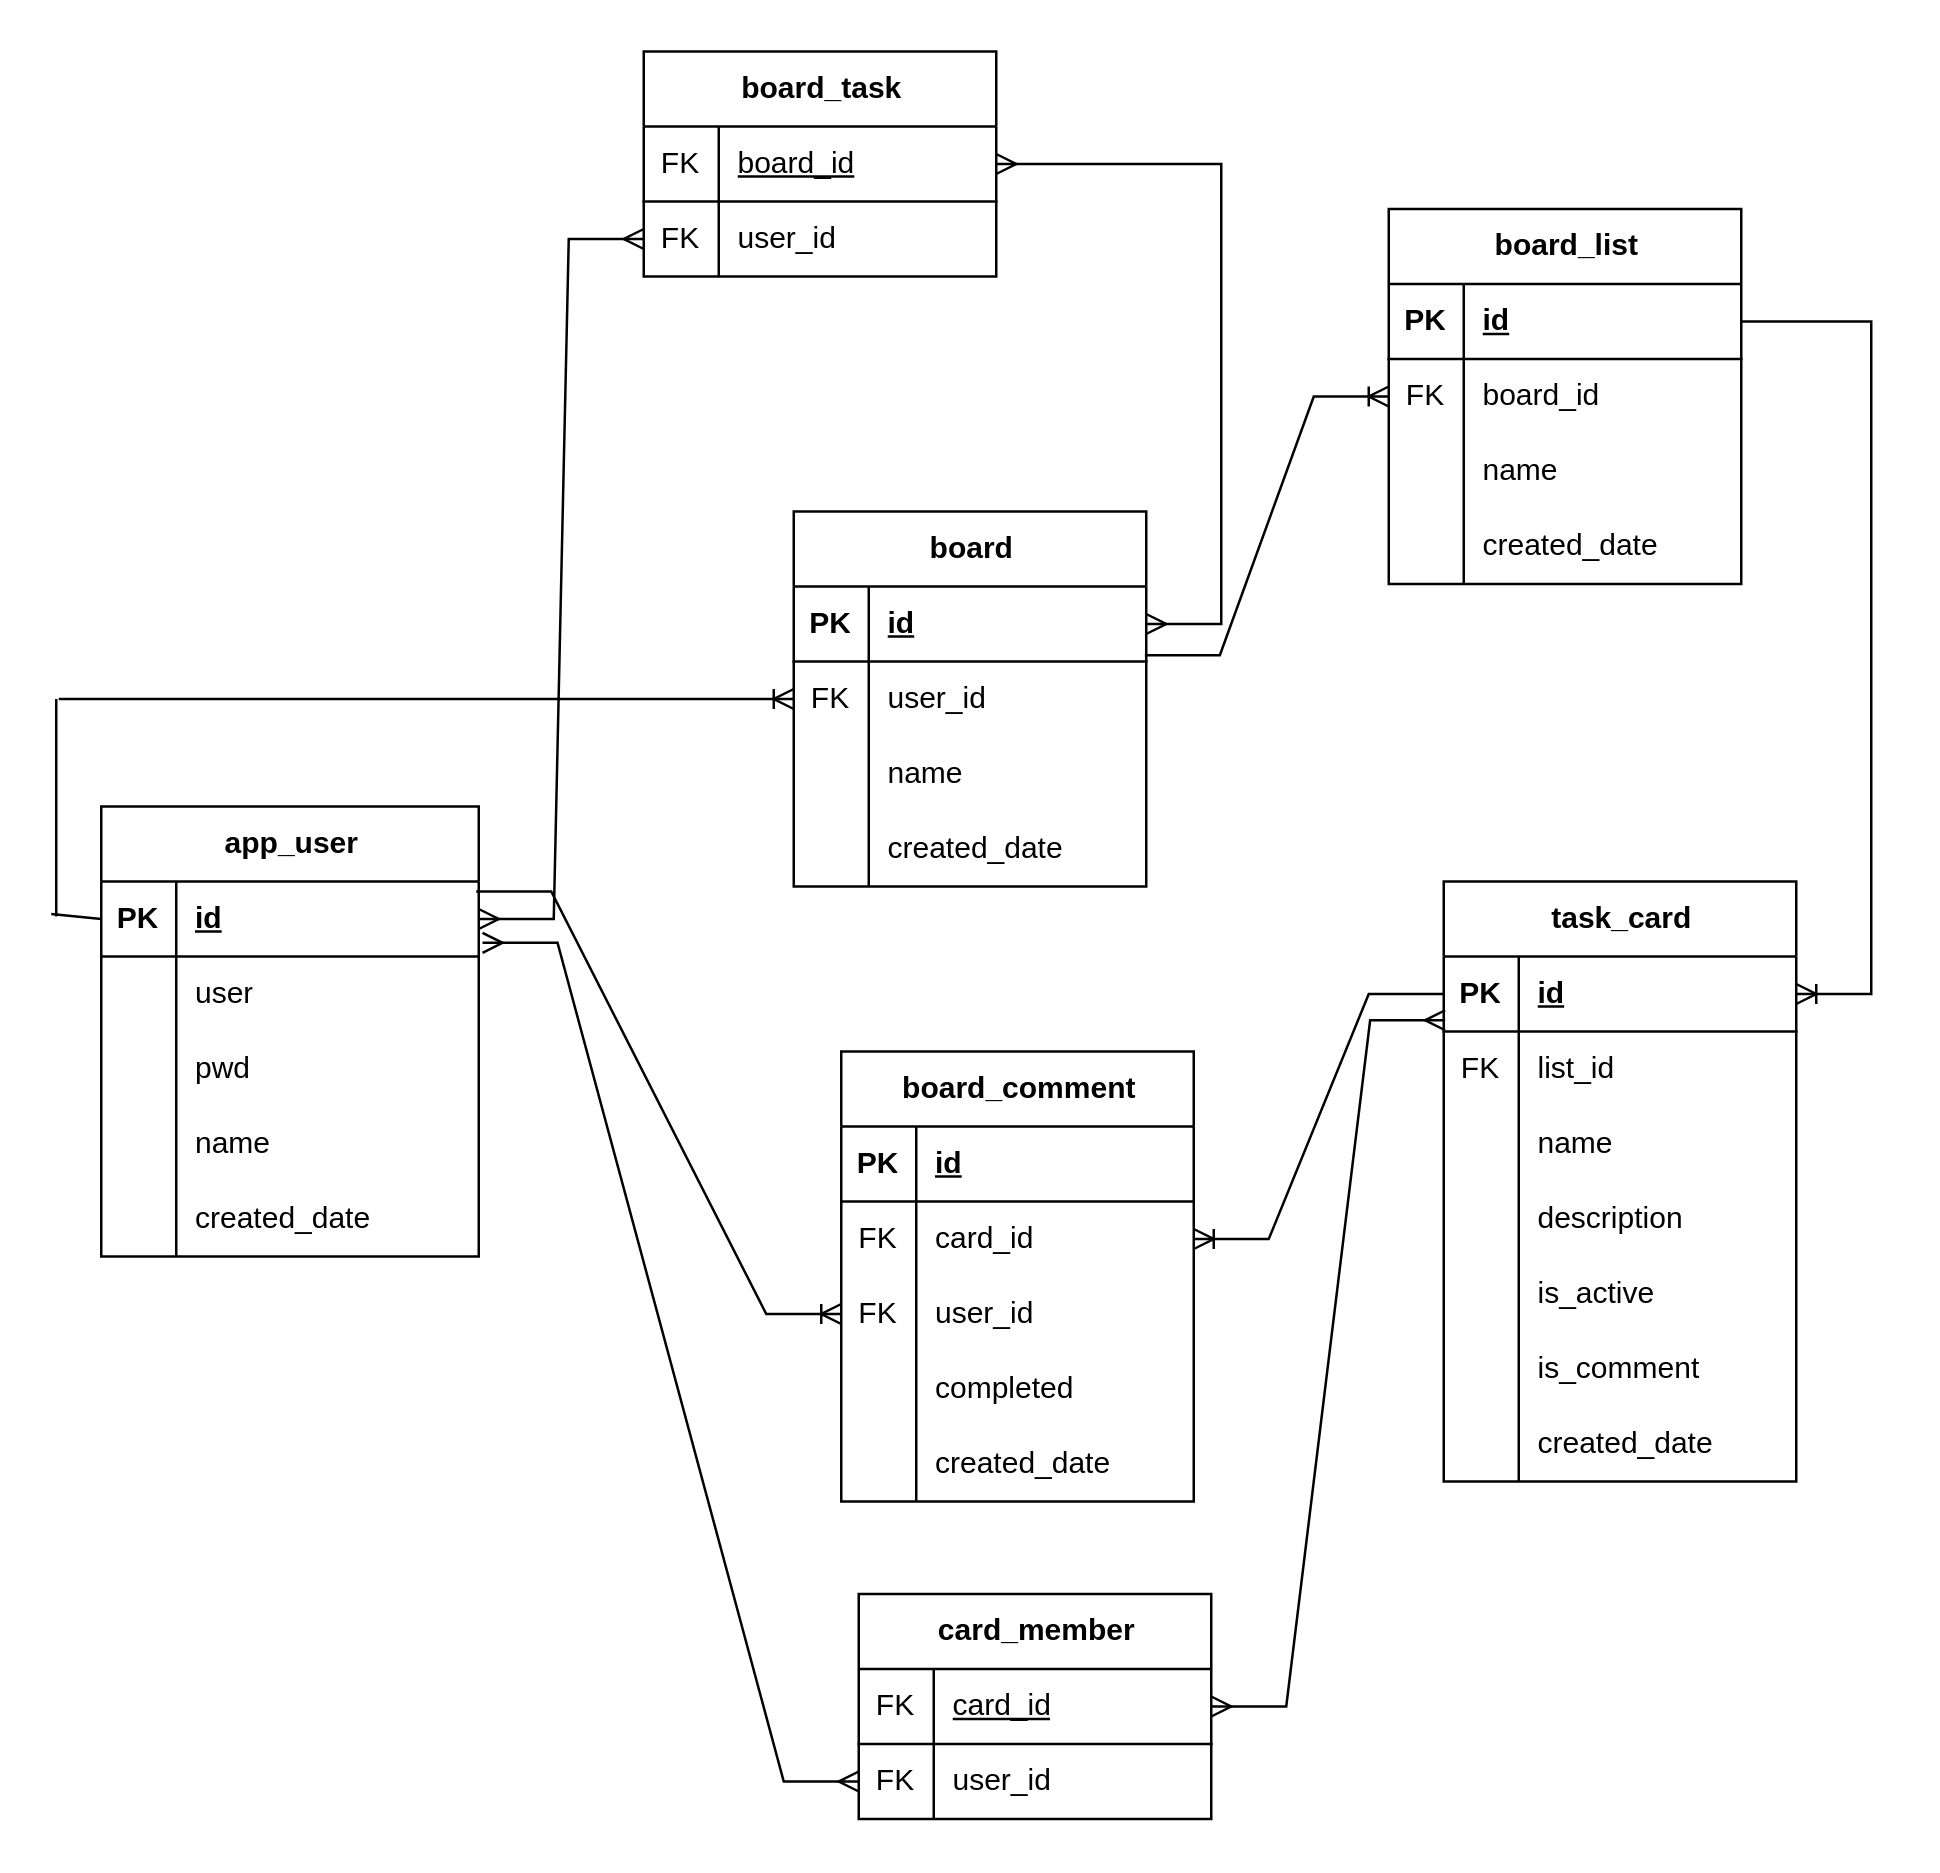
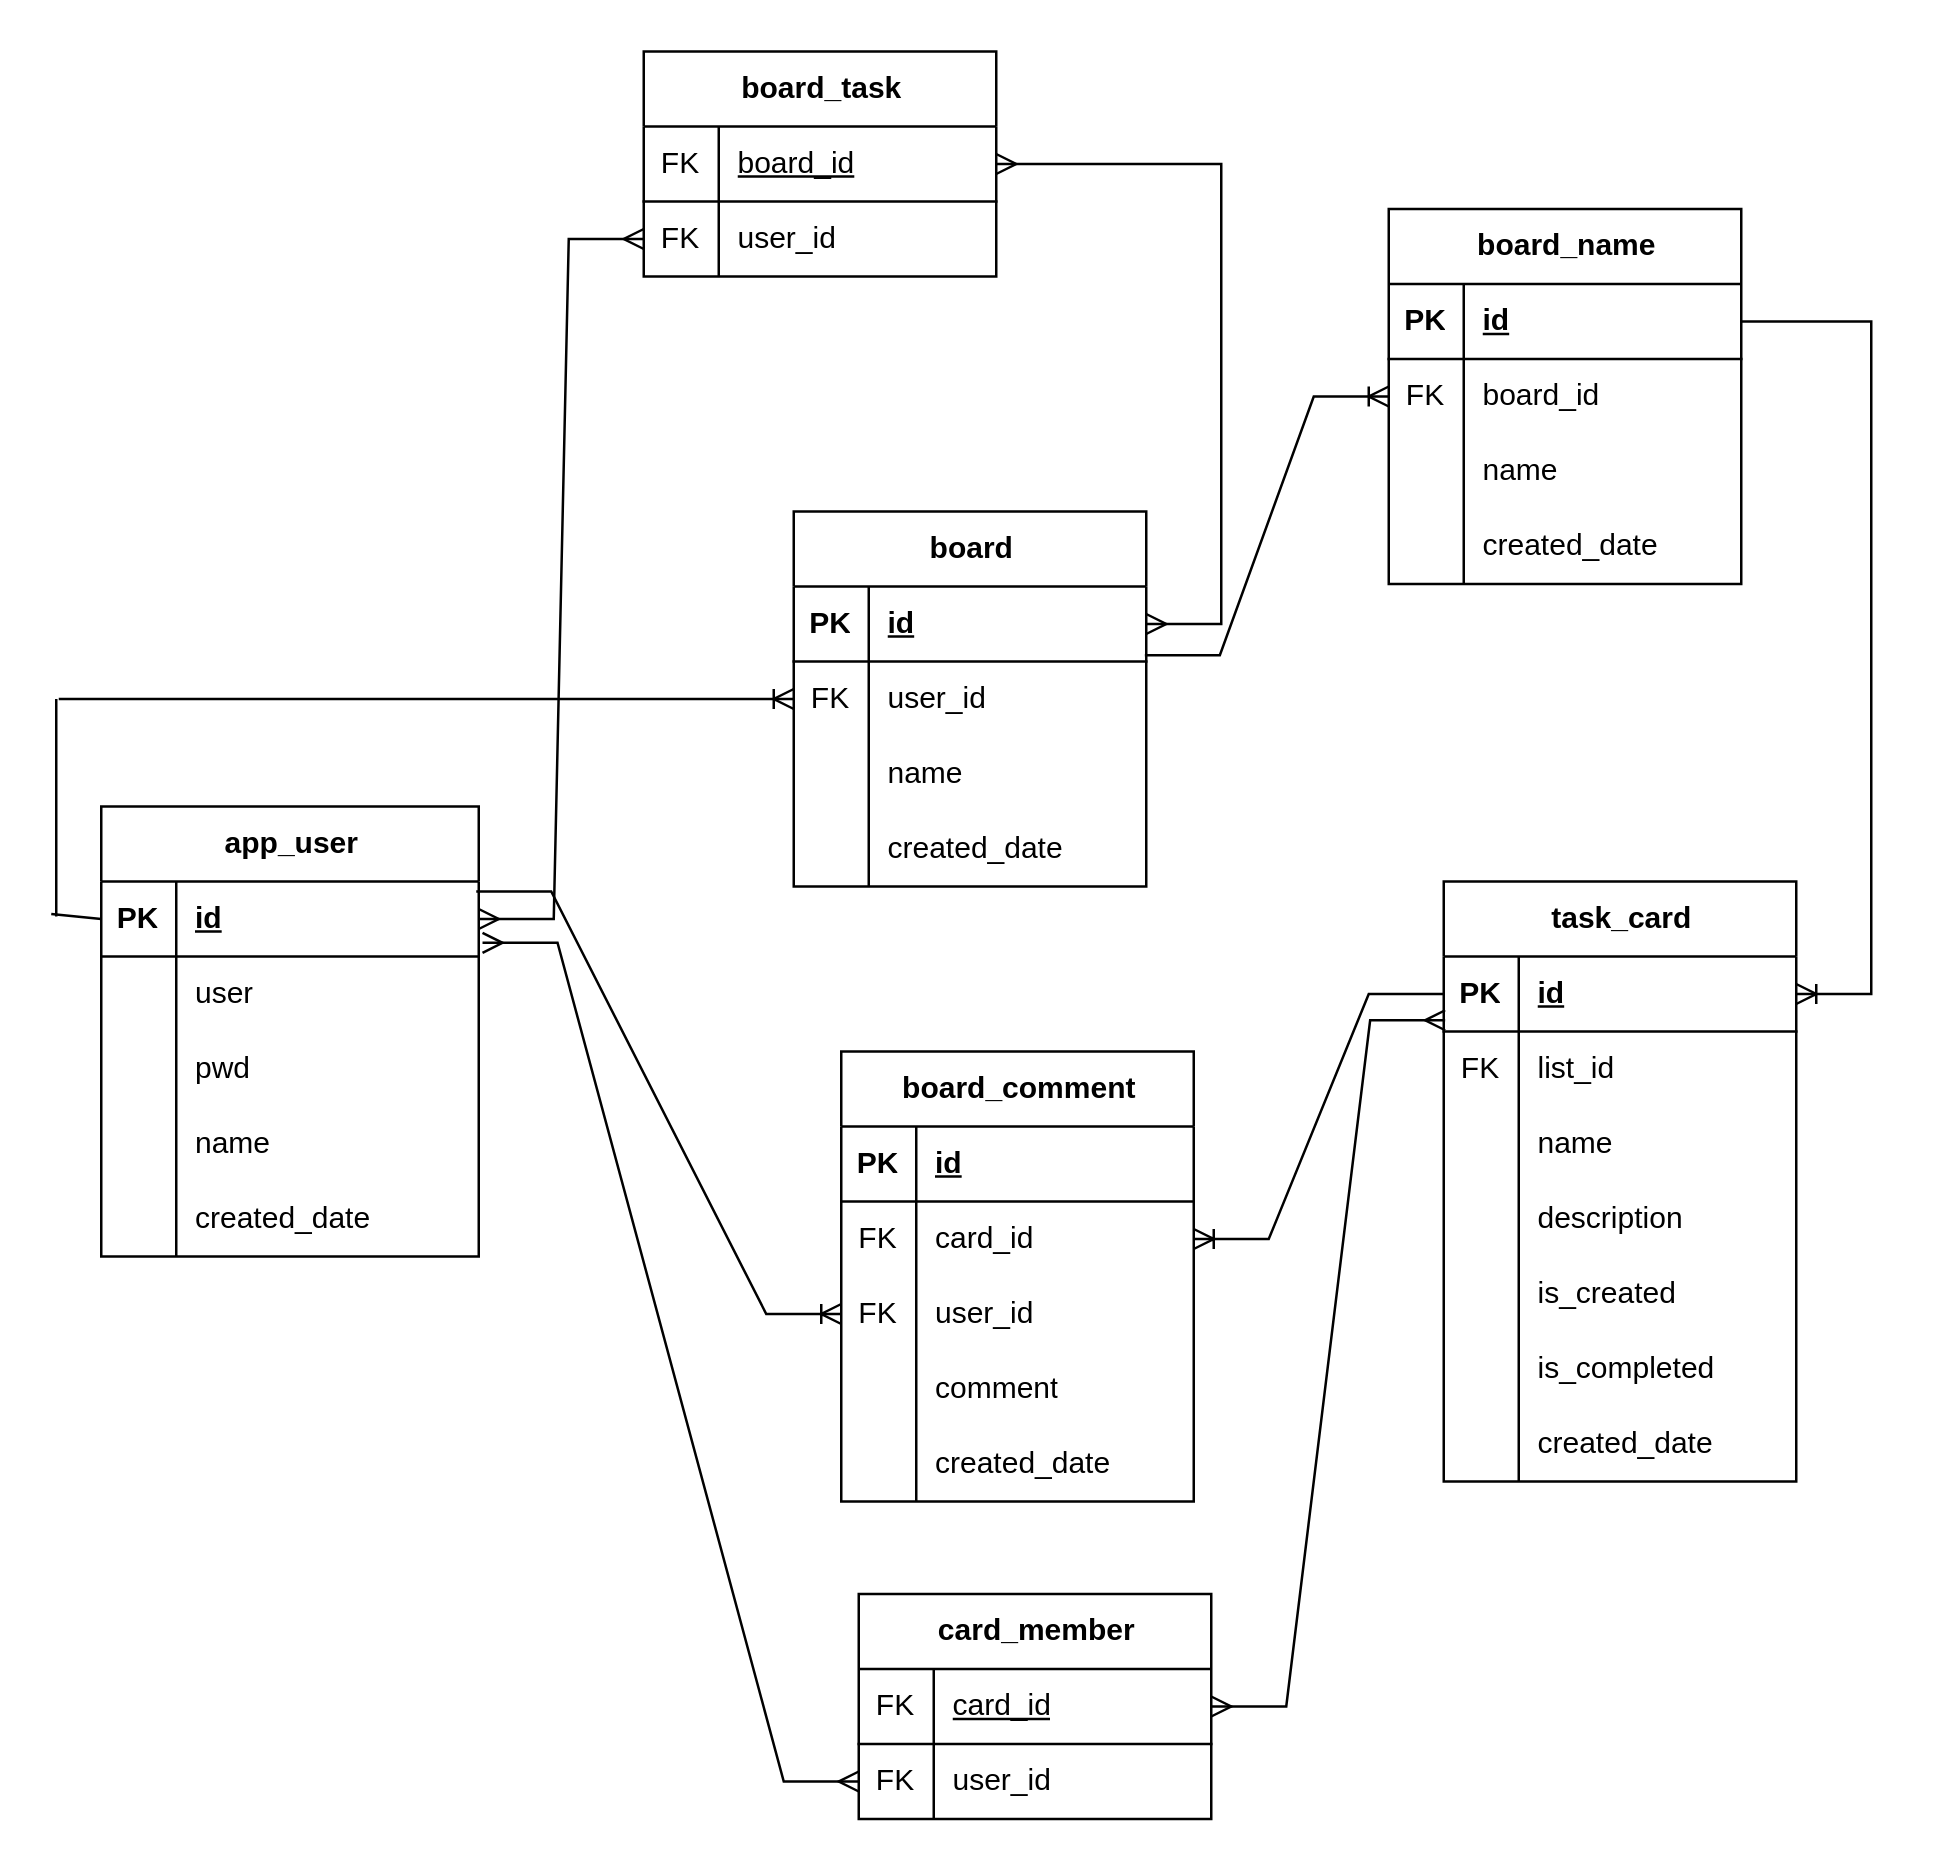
(1568, 246) -> (1568, 246)
(1607, 1294) -> (1619, 1294)
(1619, 1369) -> (1632, 1369)
(1008, 1389) -> (995, 1389)
